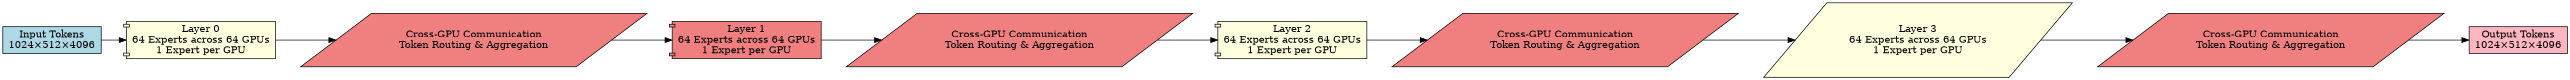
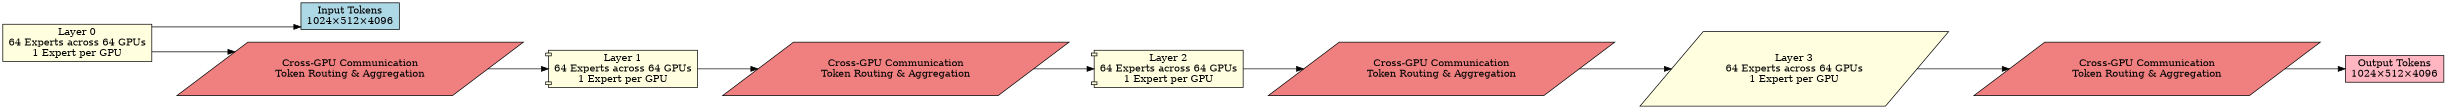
(110, 40) -> (223, 27)
(201, 40) -> (77, 43)
(747, 40) -> (623, 69)
